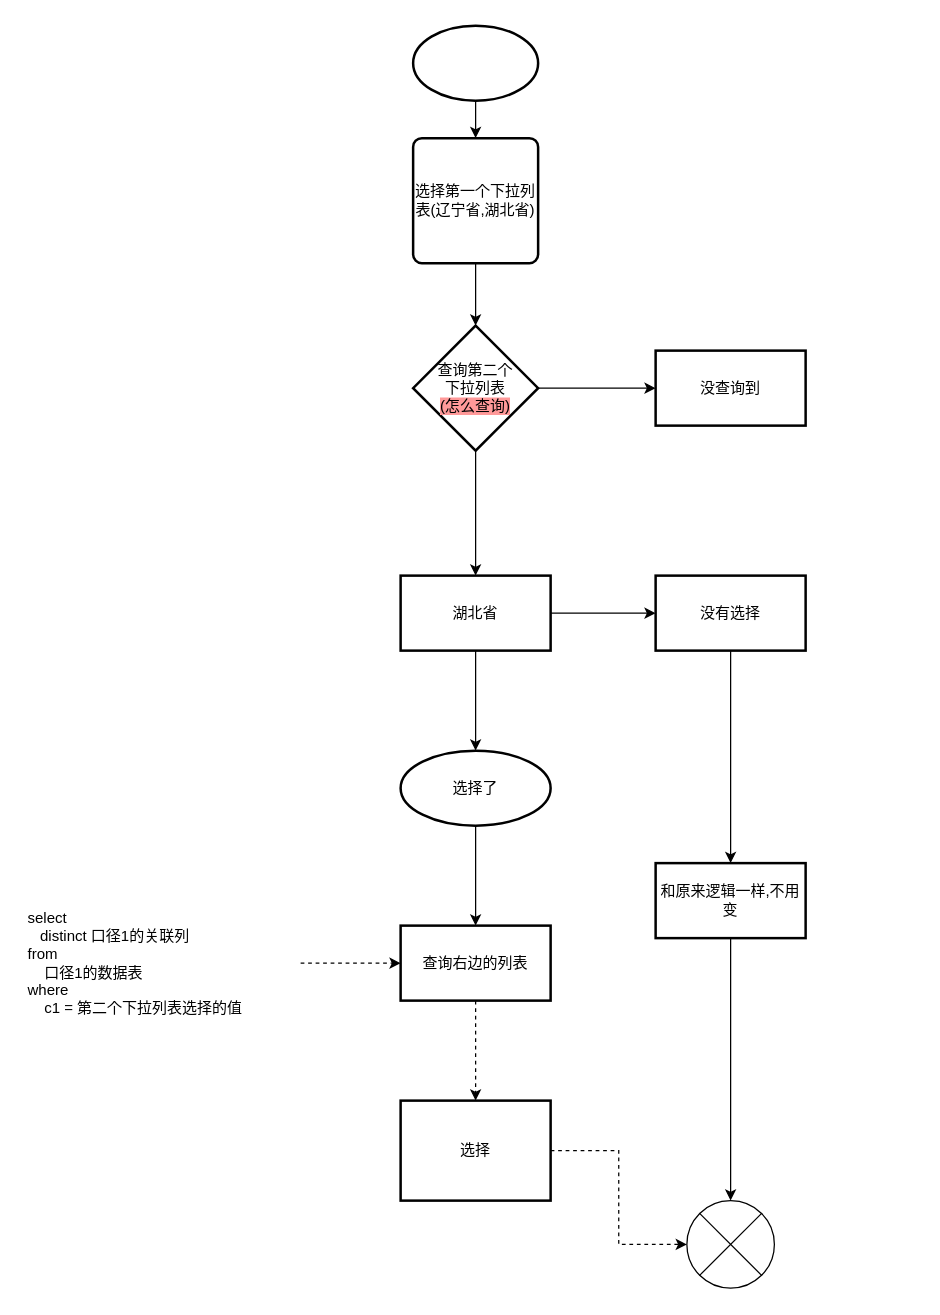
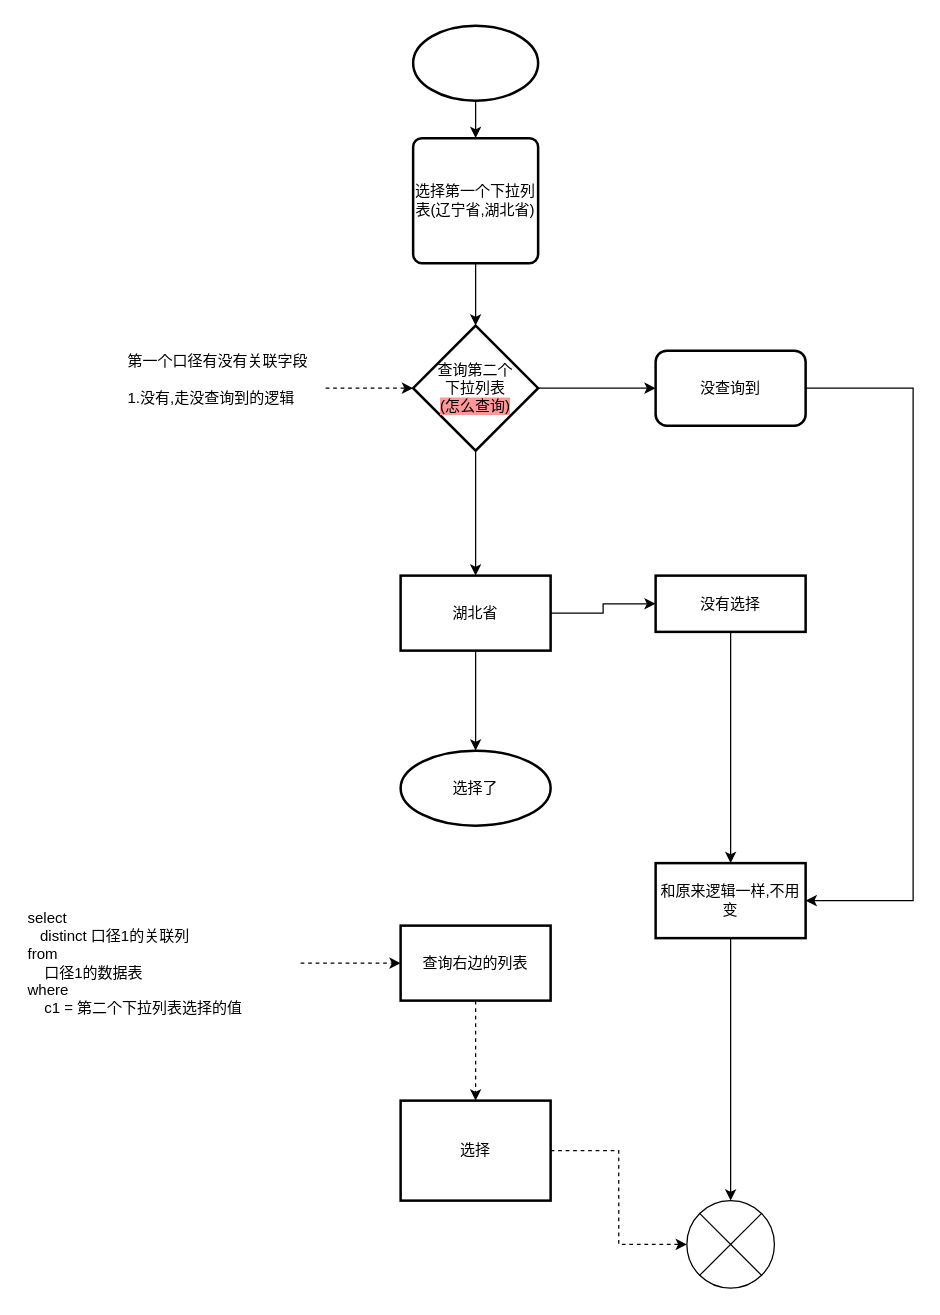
none -> (226, 388)
none -> (365, 388)
(731, 388) -> (731, 388)
(731, 613) -> (731, 604)
none -> (913, 640)
(476, 872) -> none
